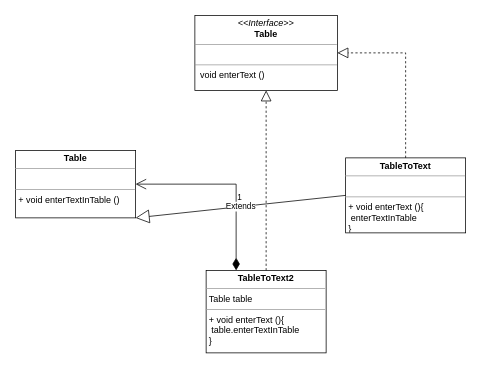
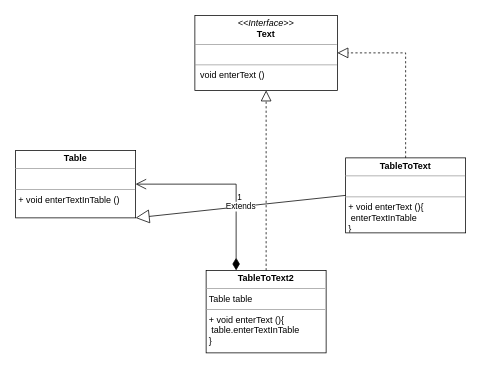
(234, 32) -> (234, 32)
